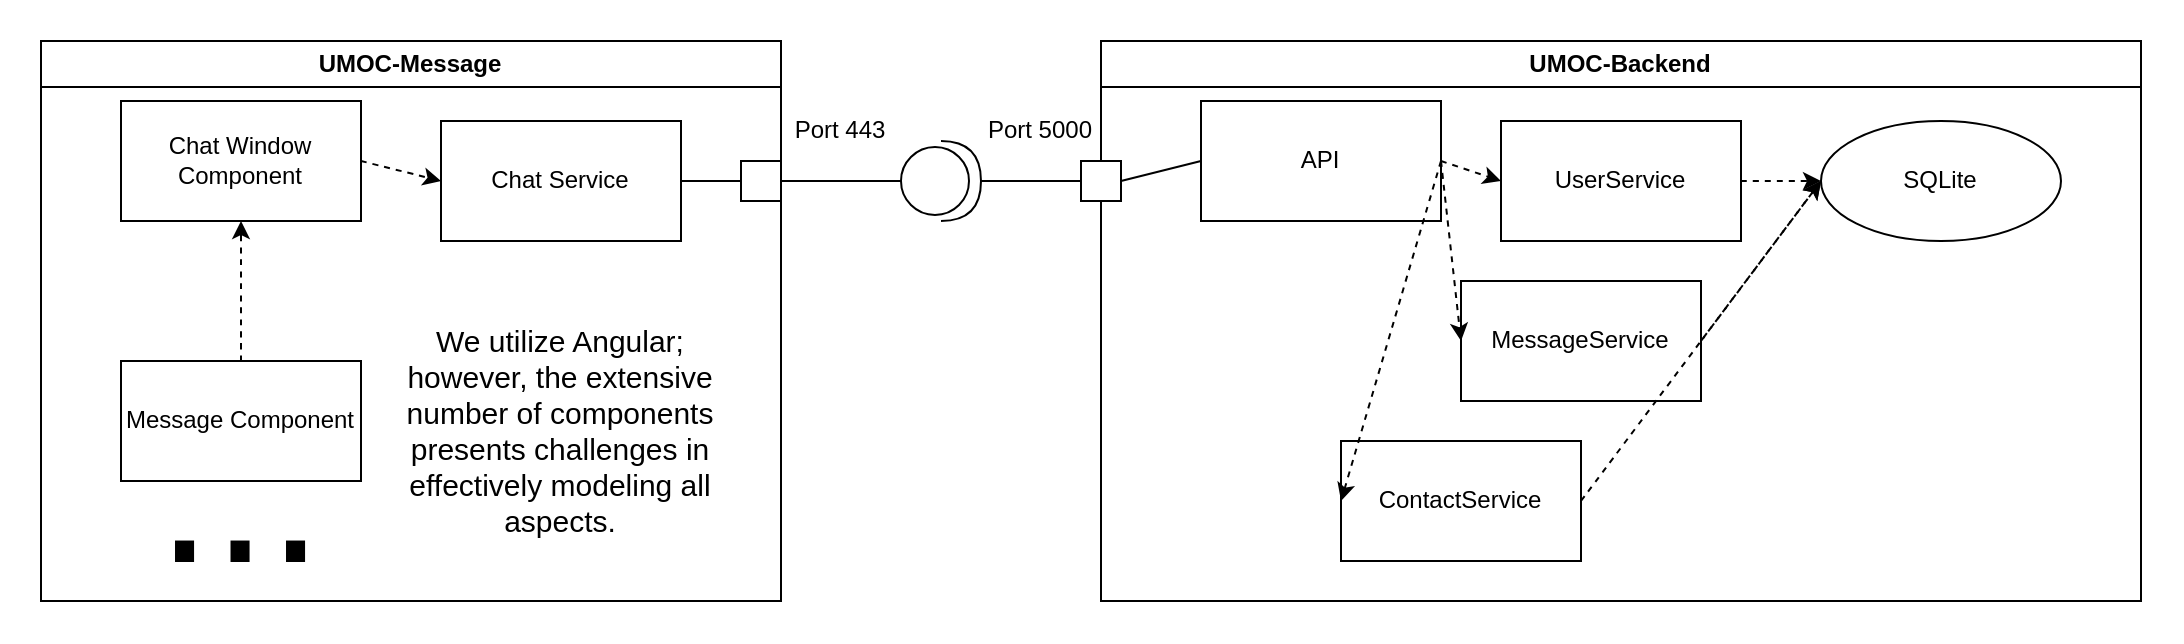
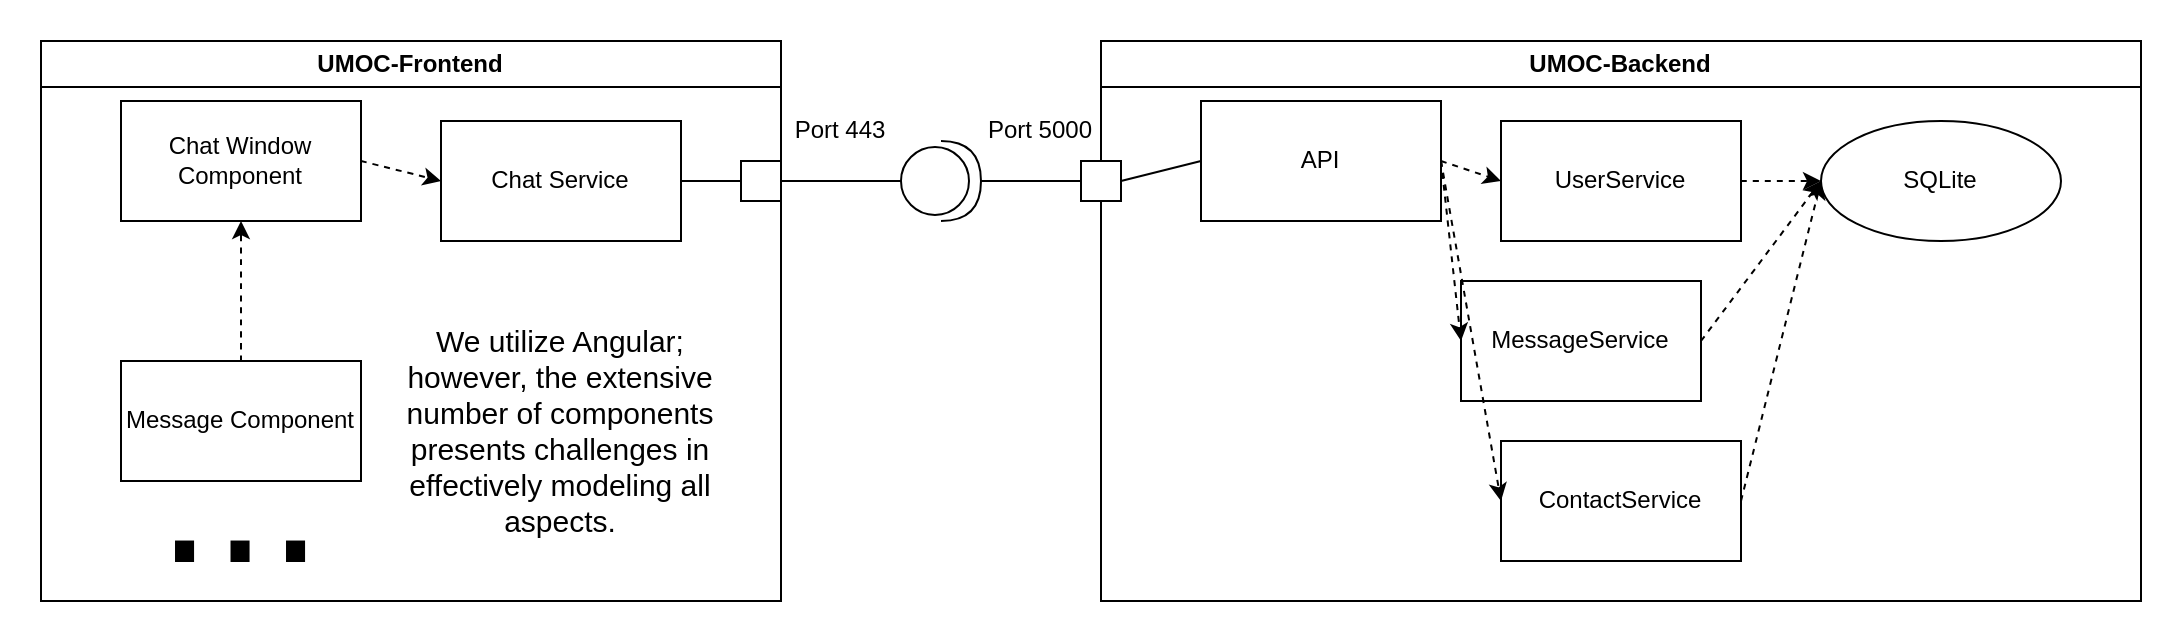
(411, 65) -> (411, 65)
(1461, 501) -> (1621, 501)
